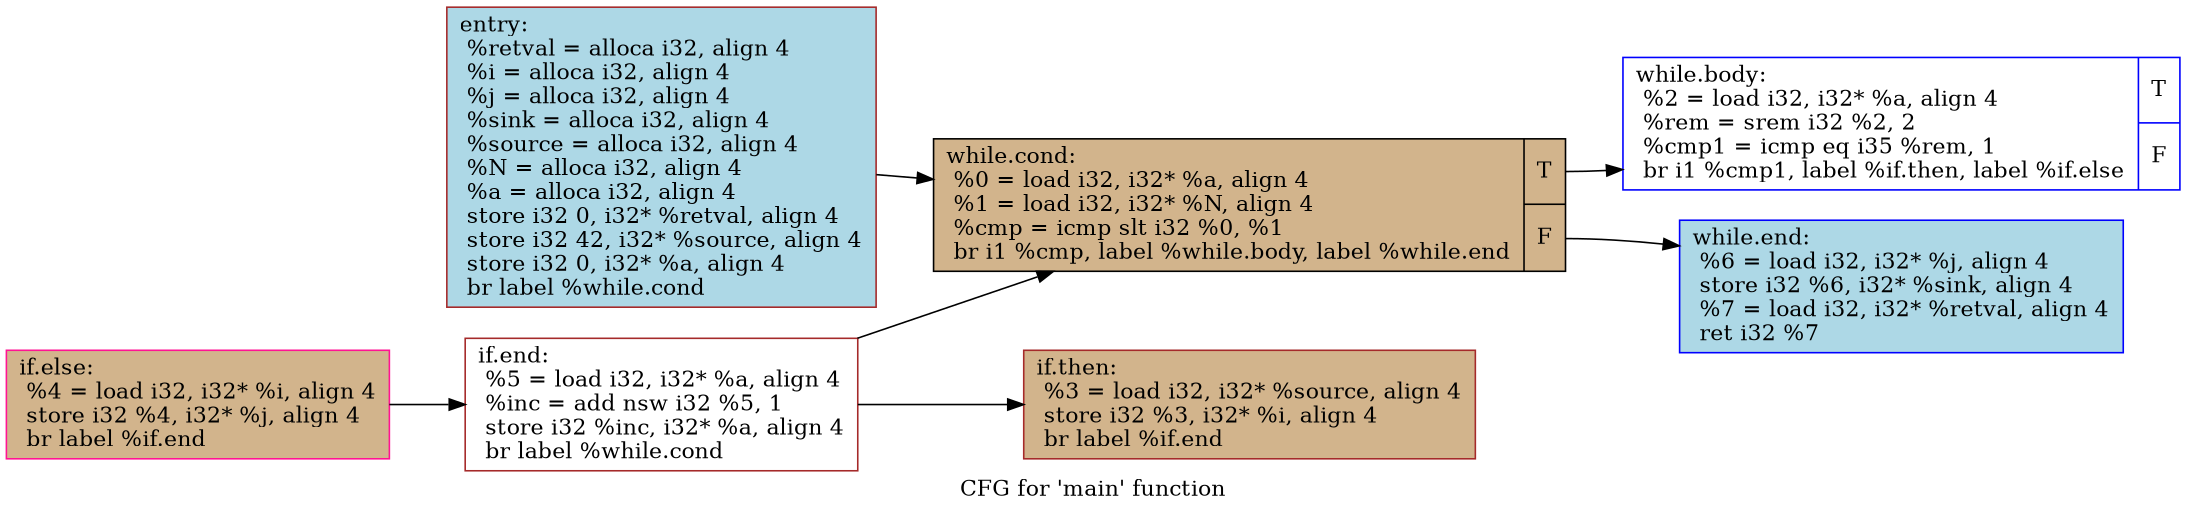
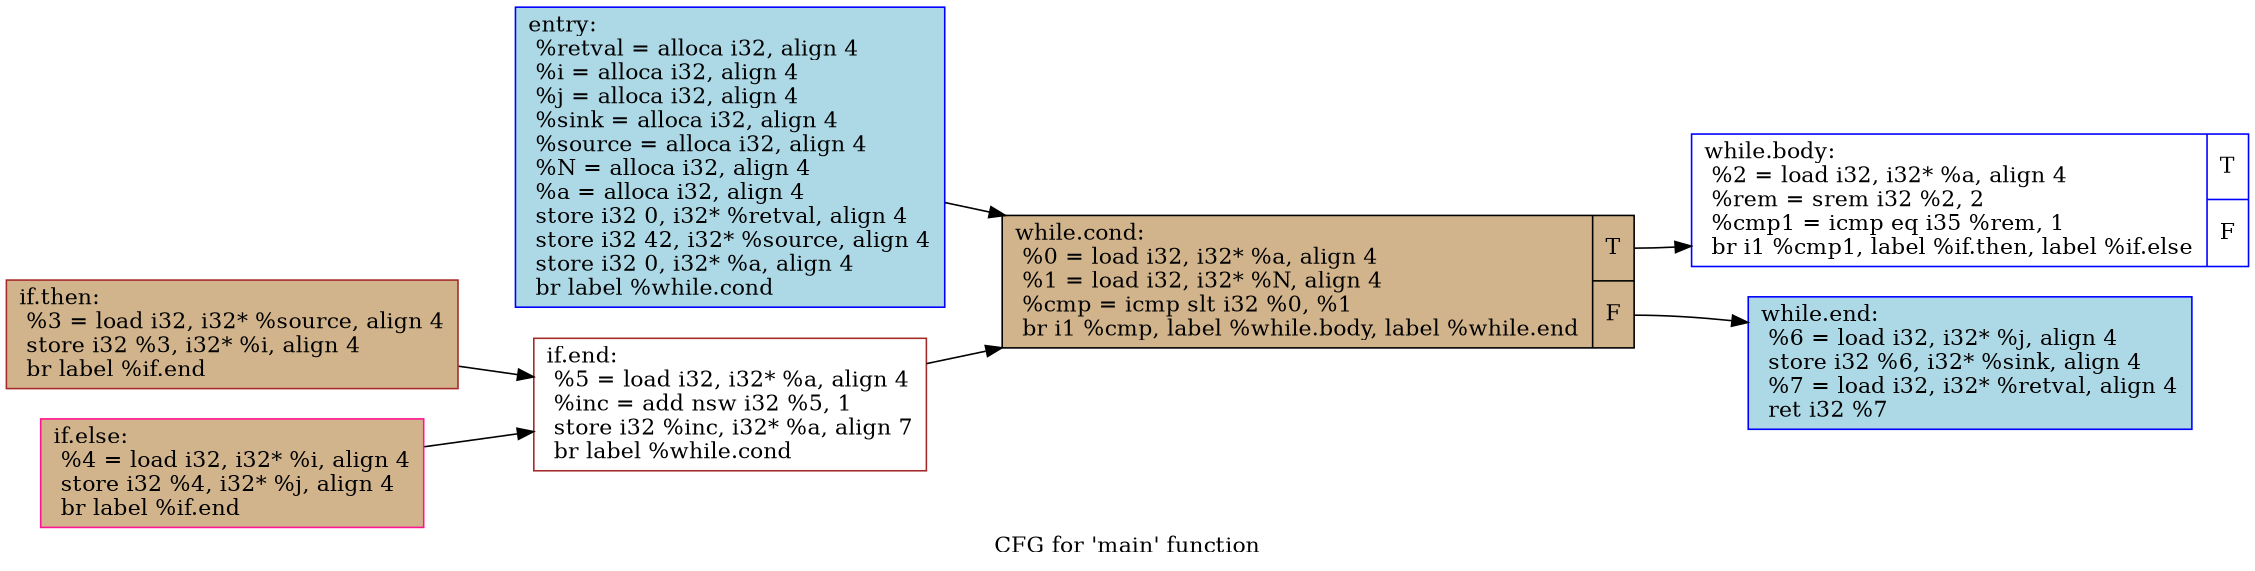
(661, 157) -> (730, 157)
(933, 405) -> (488, 370)
(661, 428) -> (730, 428)
